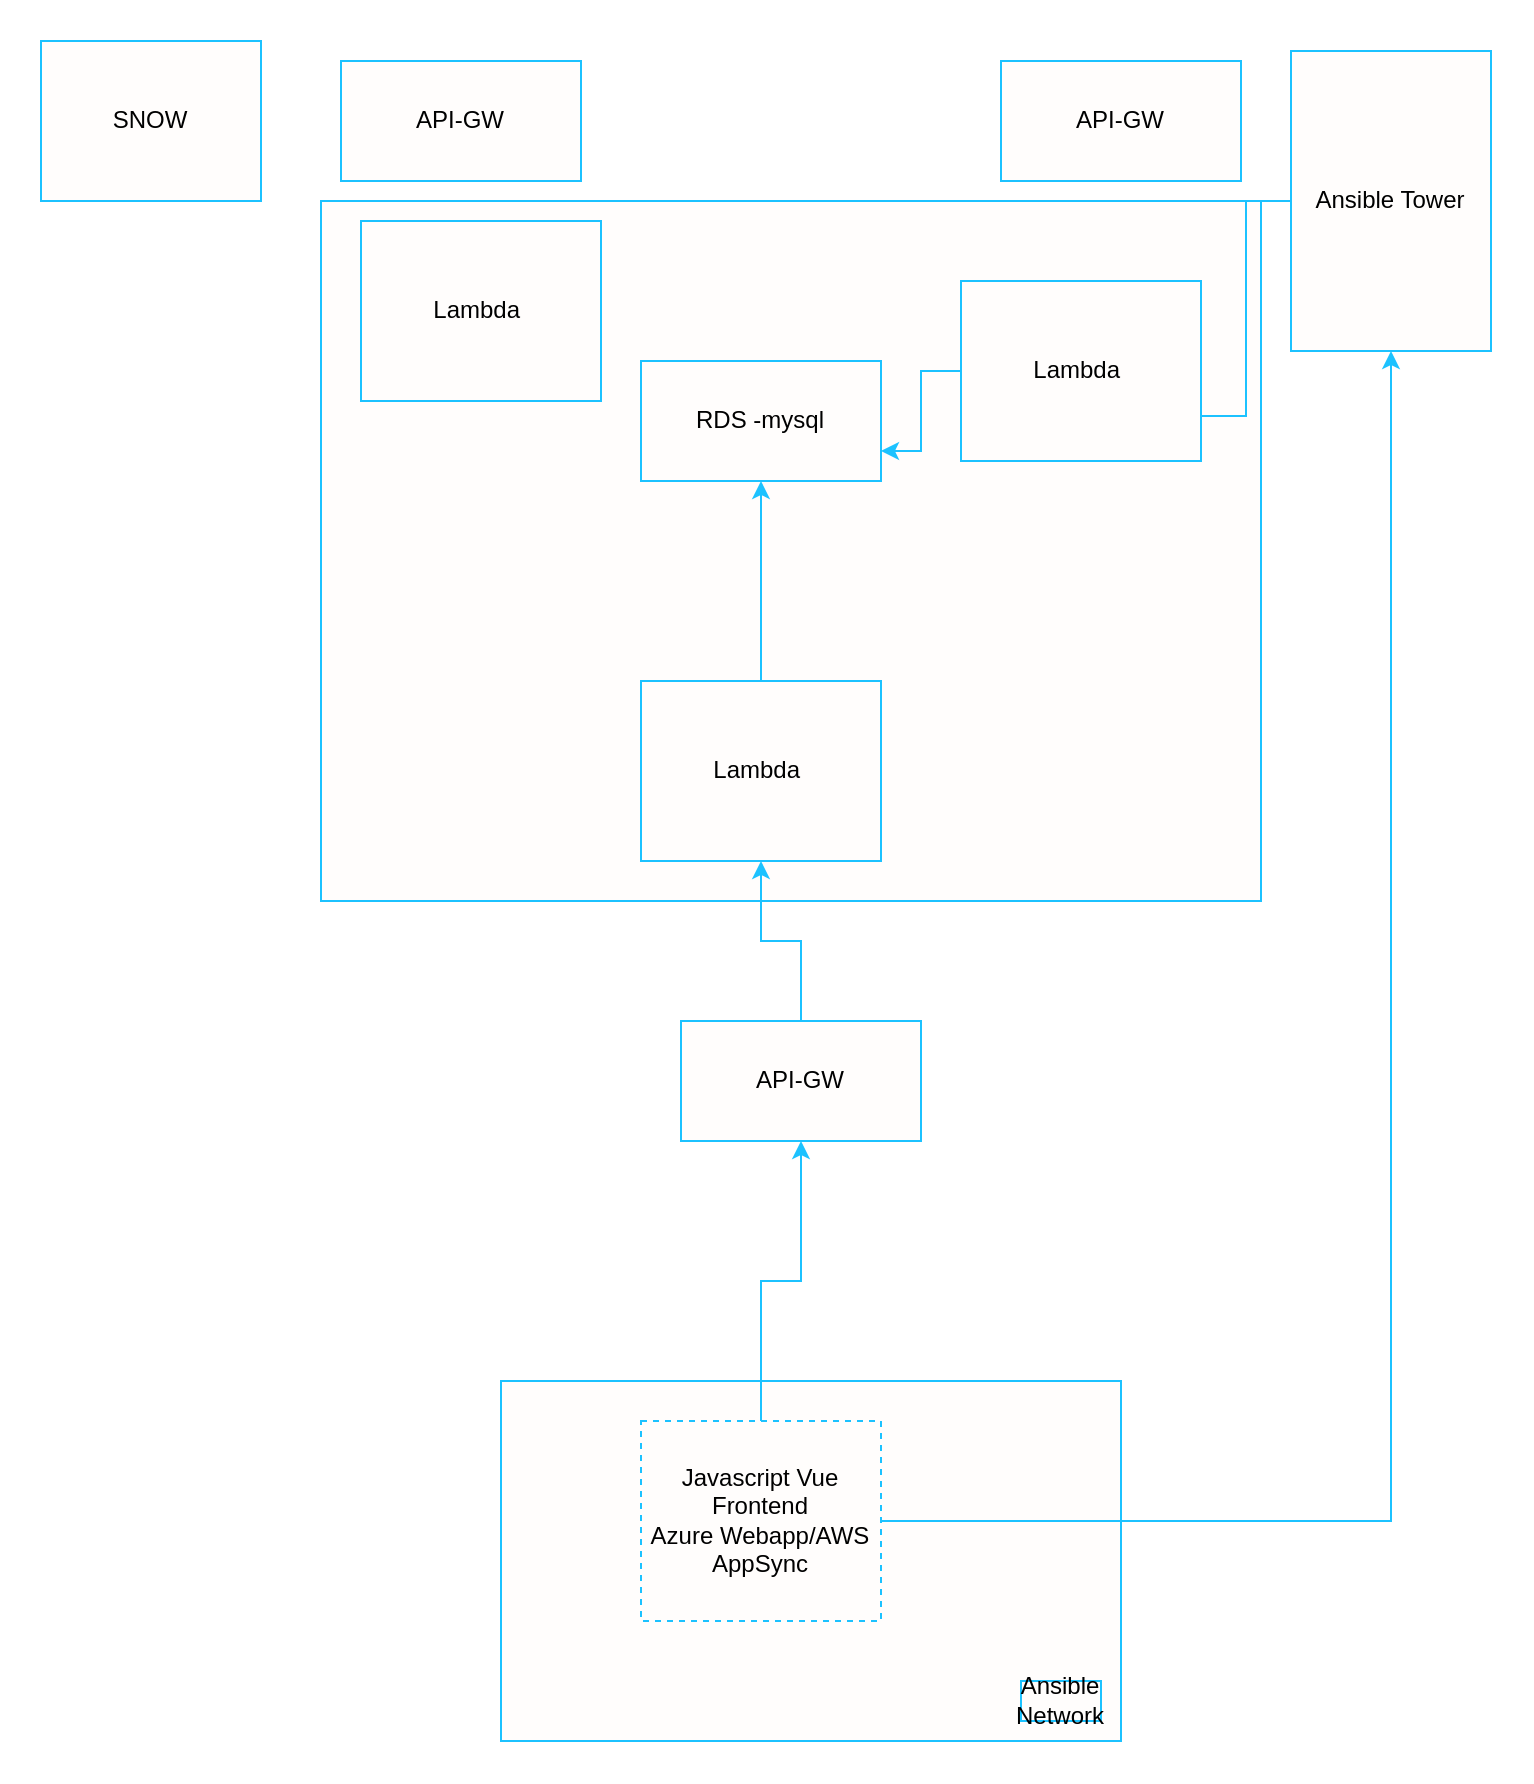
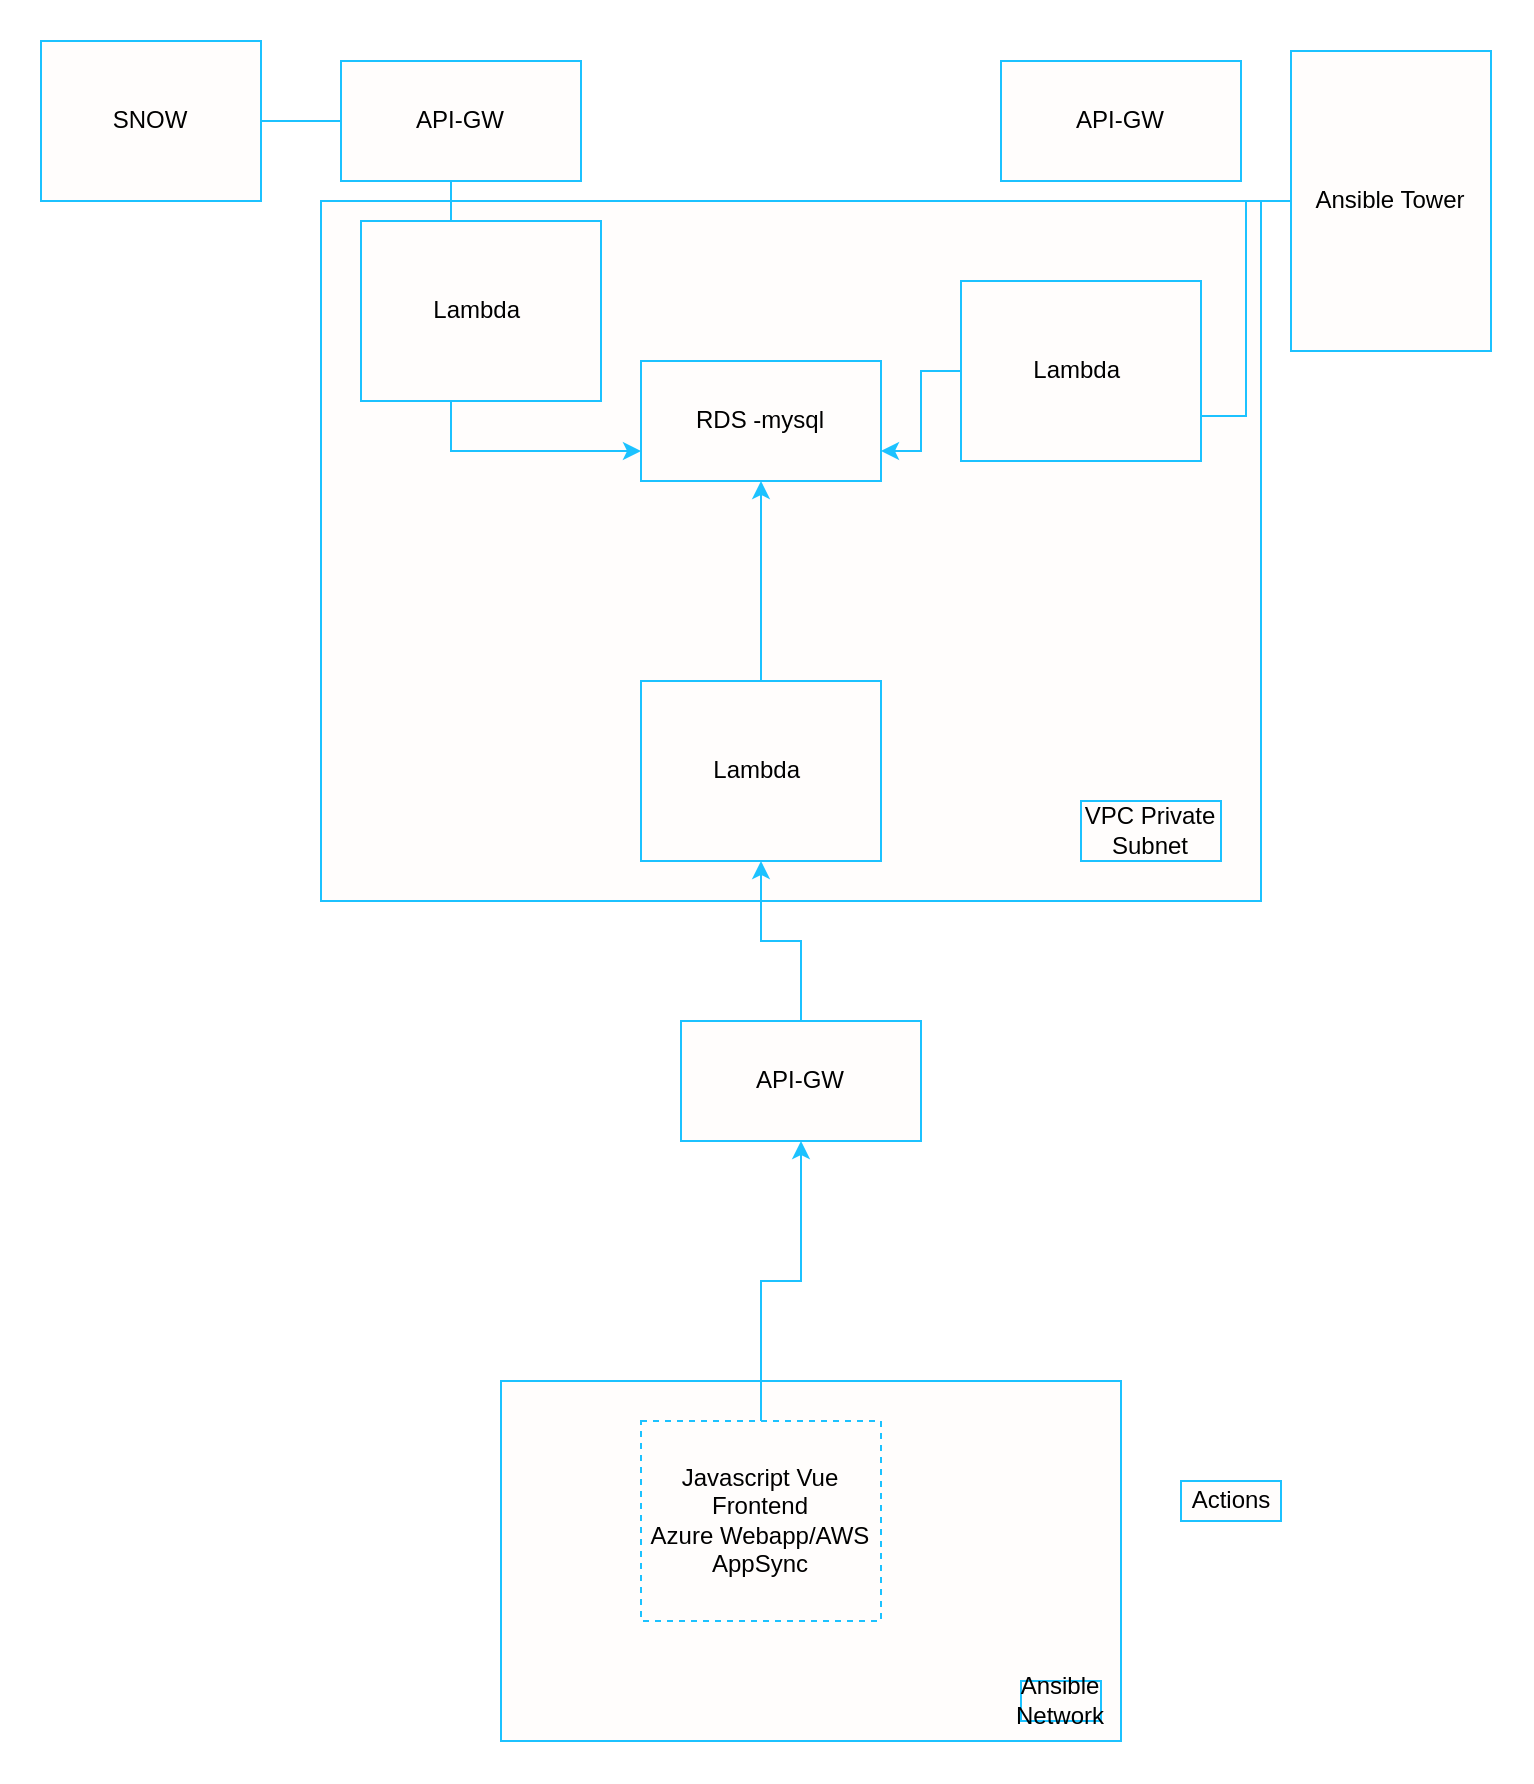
none -> (514, 451)
none -> (1151, 831)
(1391, 999) -> none
none -> (1231, 1501)
